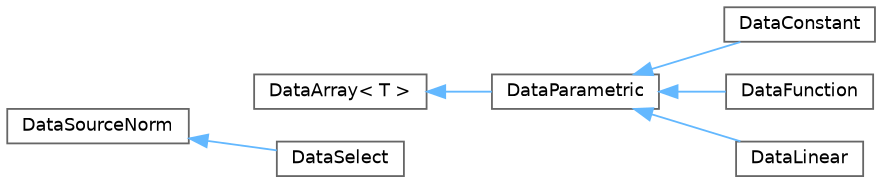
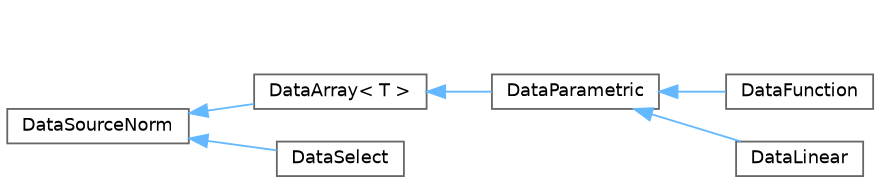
(800, 25) -> none
none -> (231, 107)
